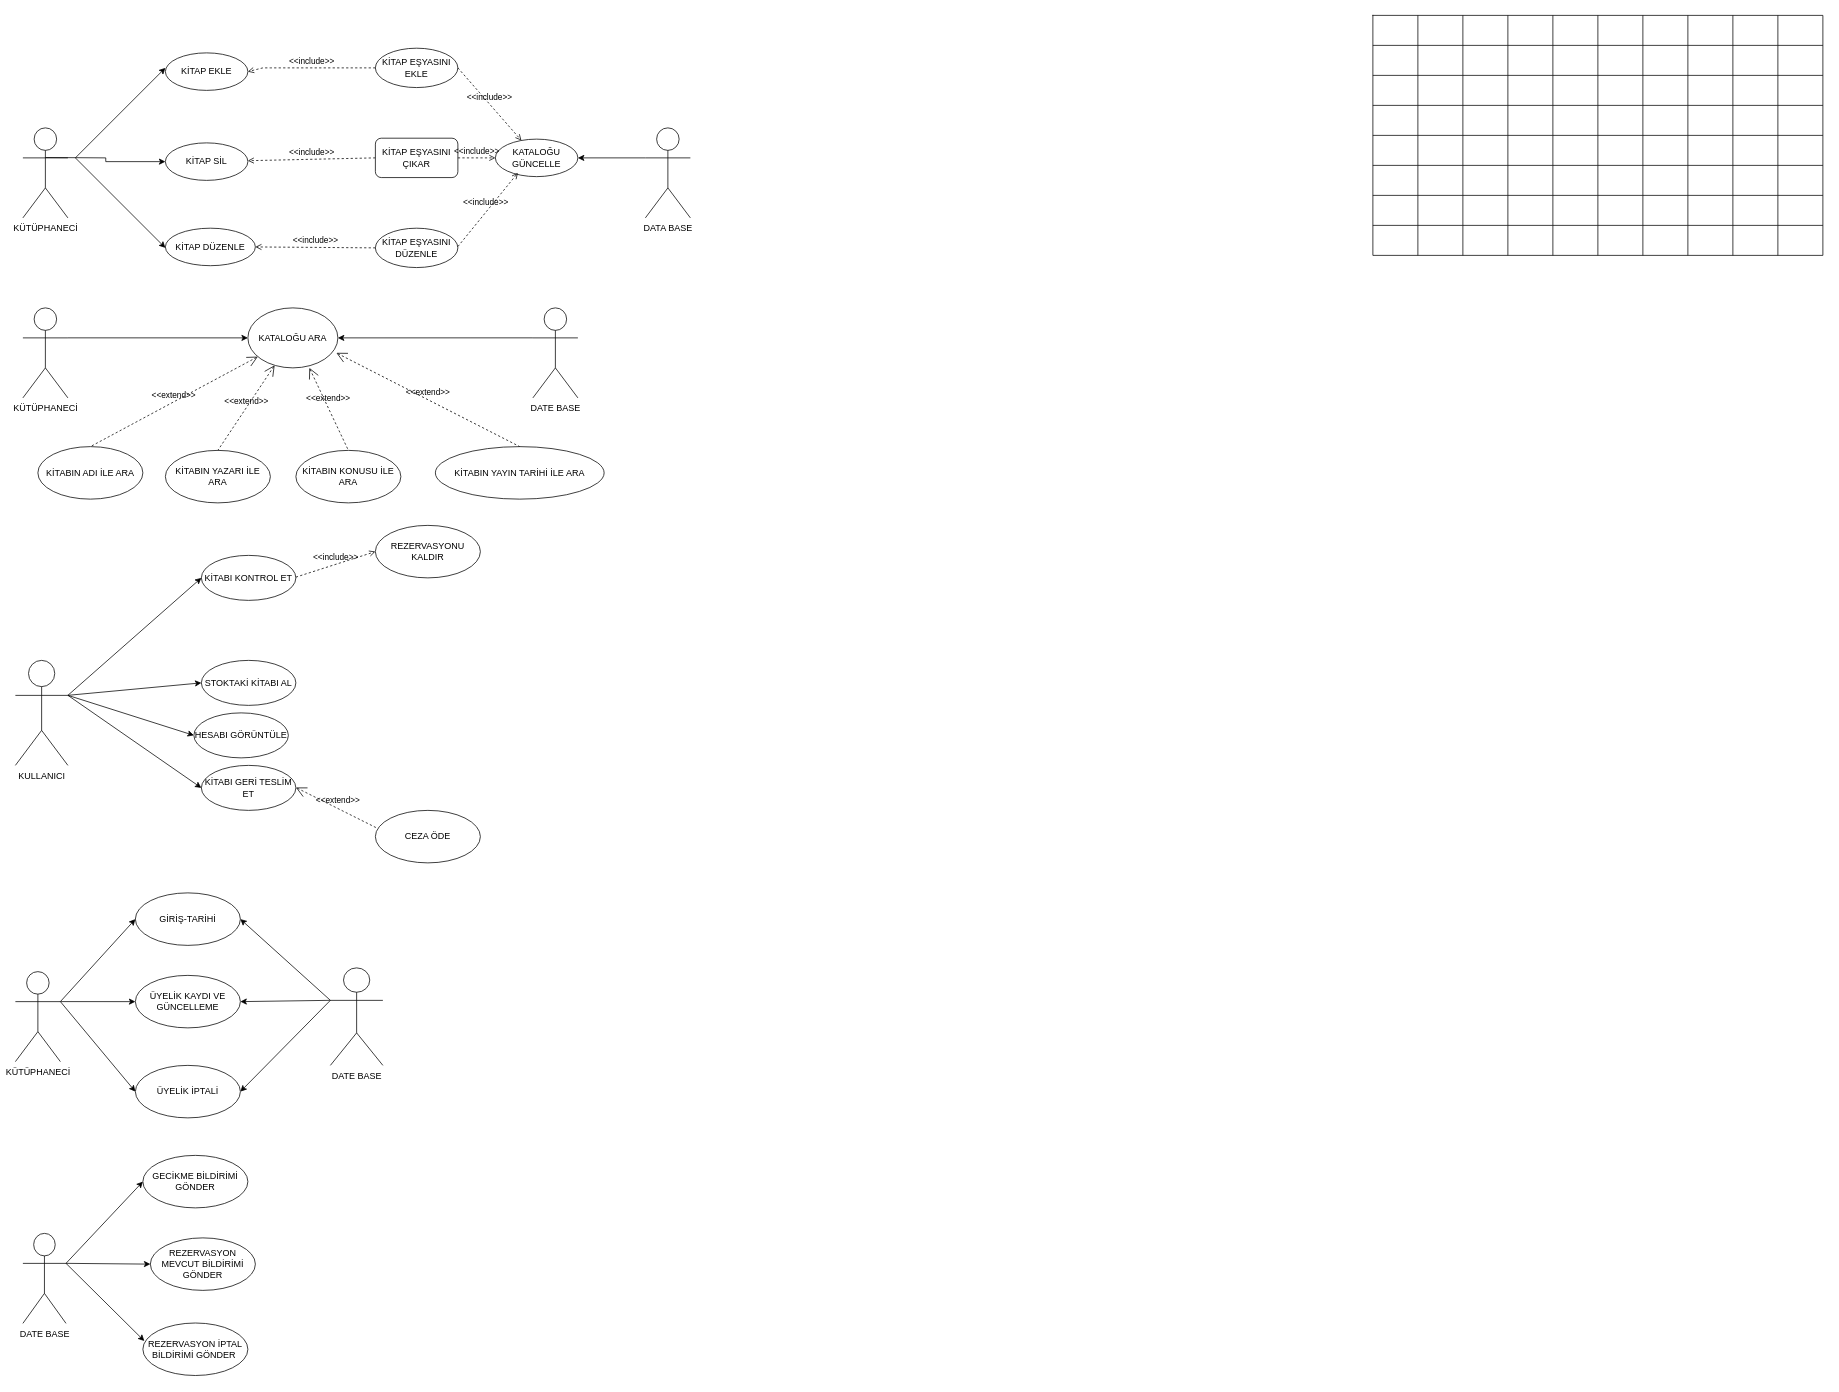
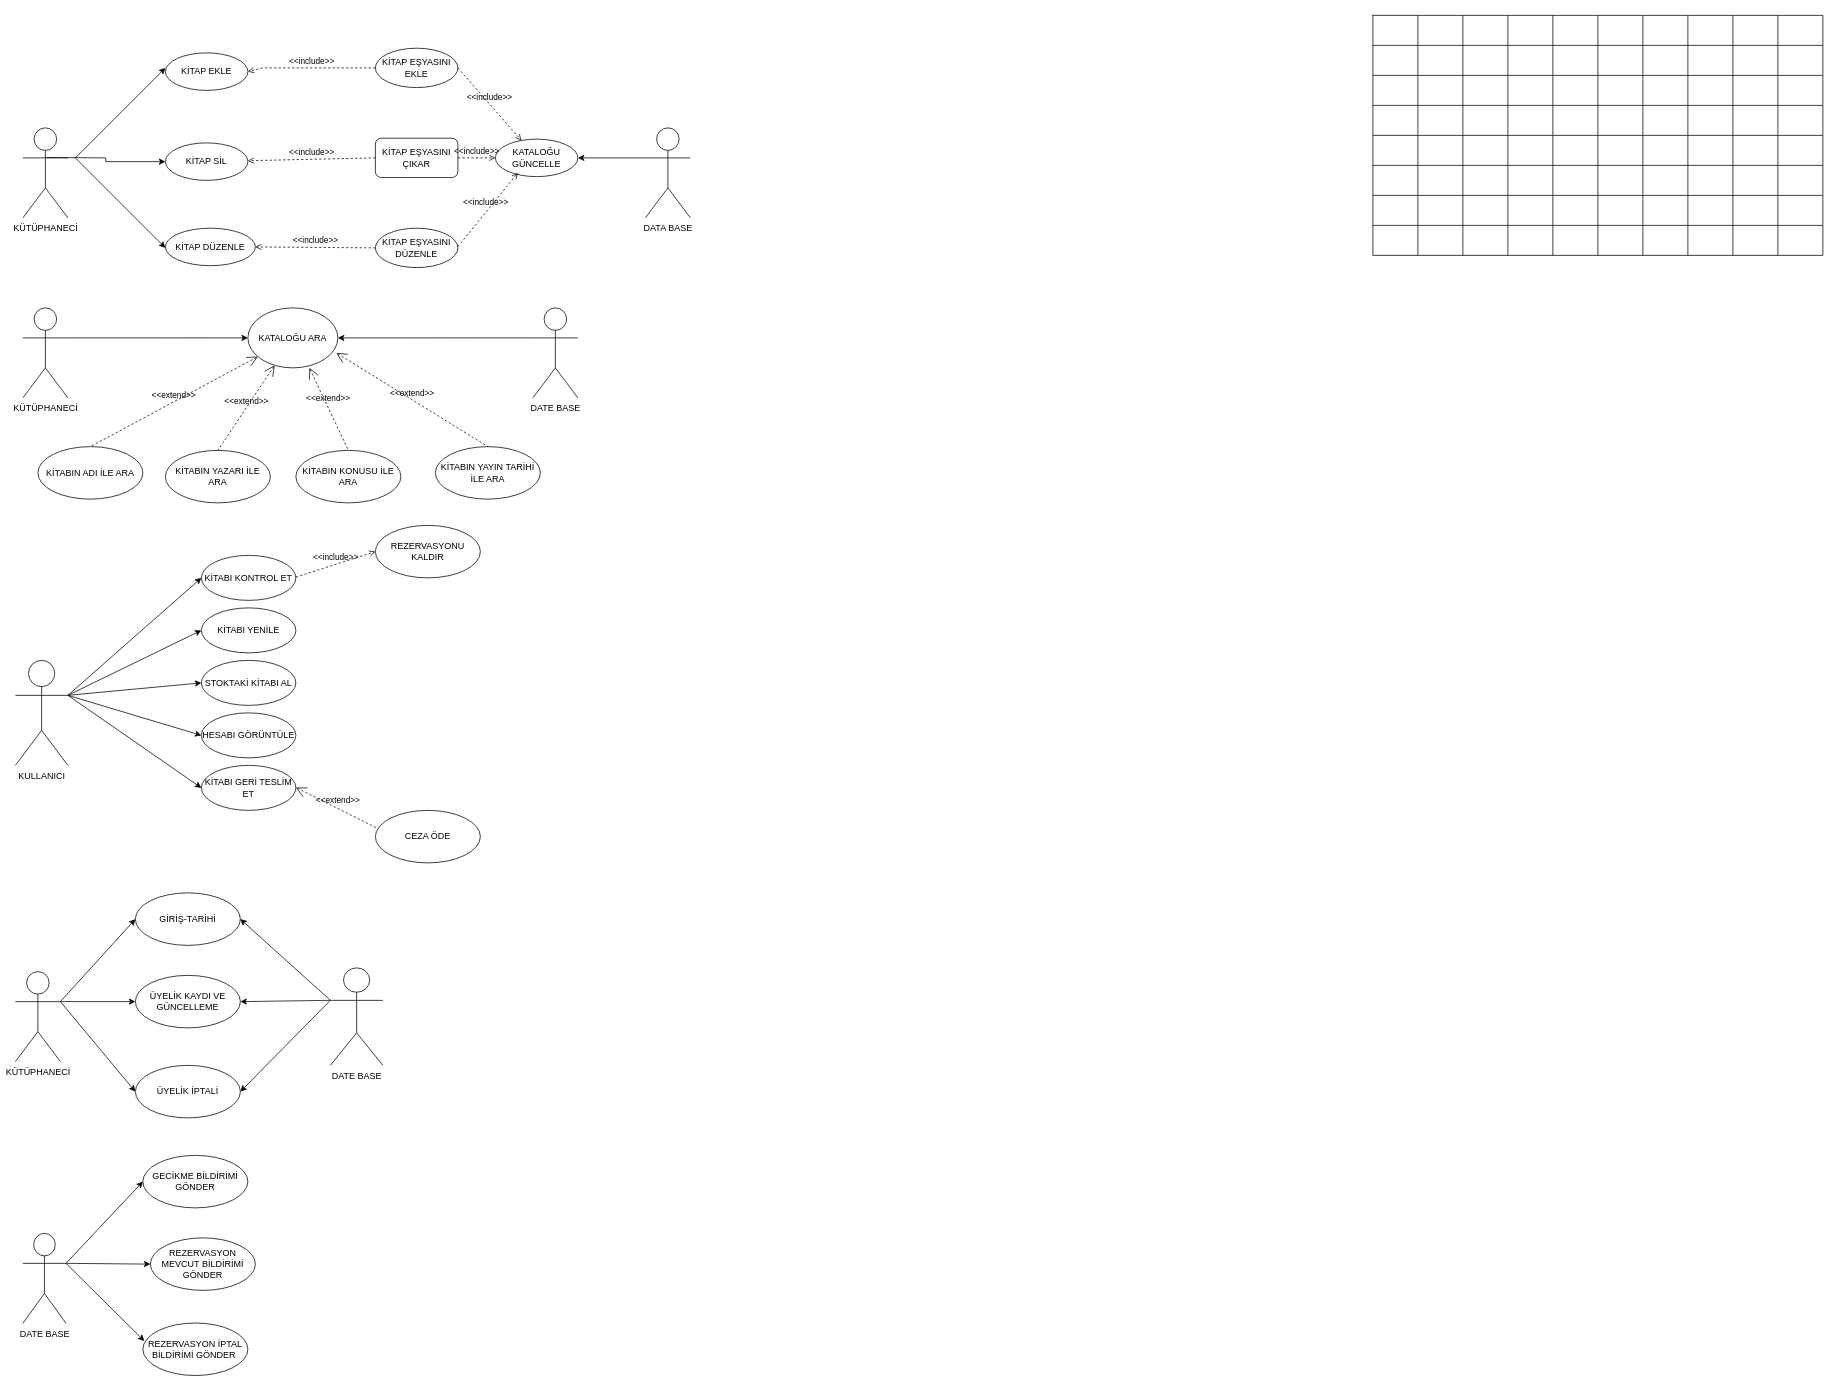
(520, 473) -> (488, 473)
none -> (249, 630)
none -> (135, 663)
(241, 735) -> (249, 735)
